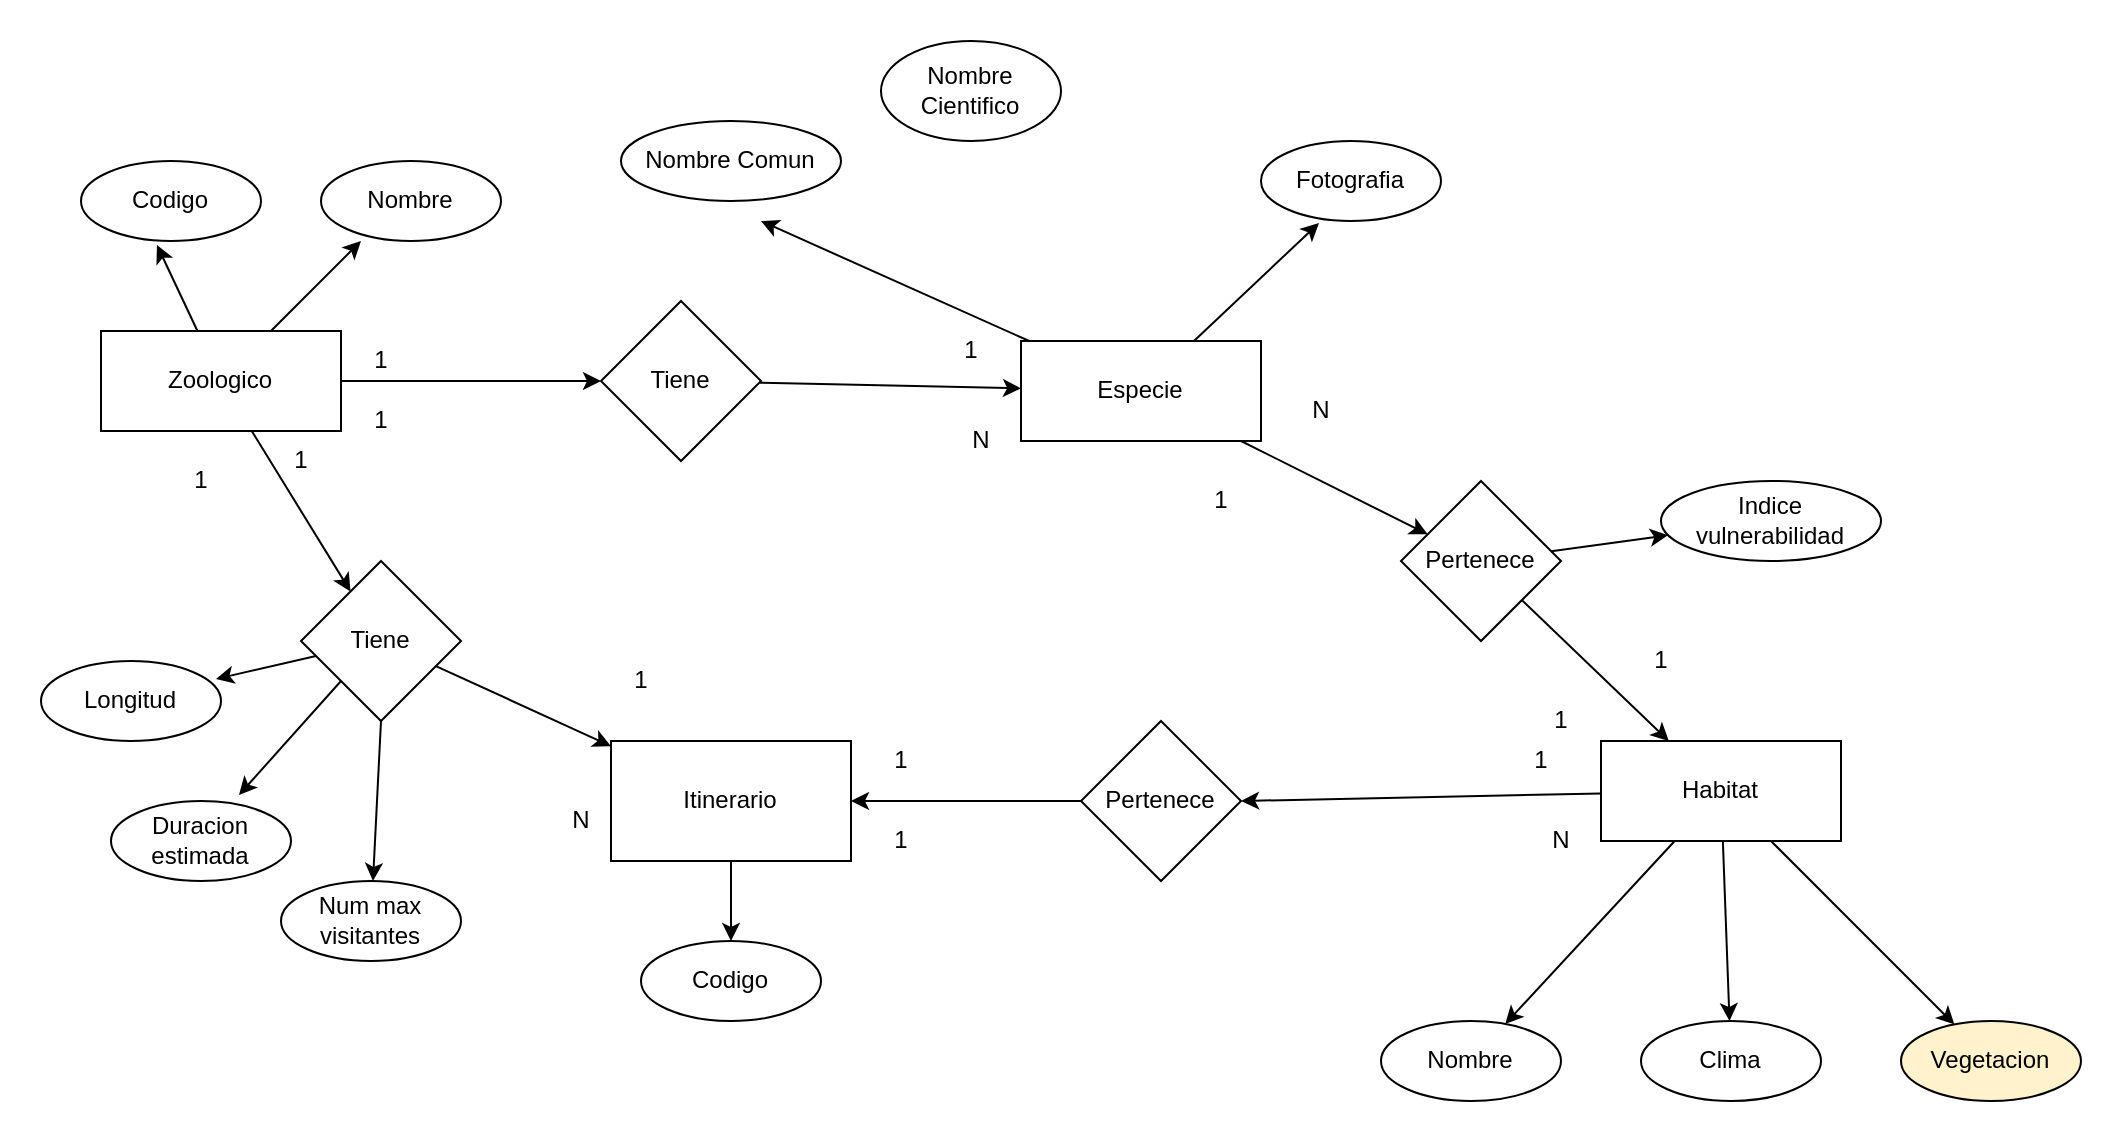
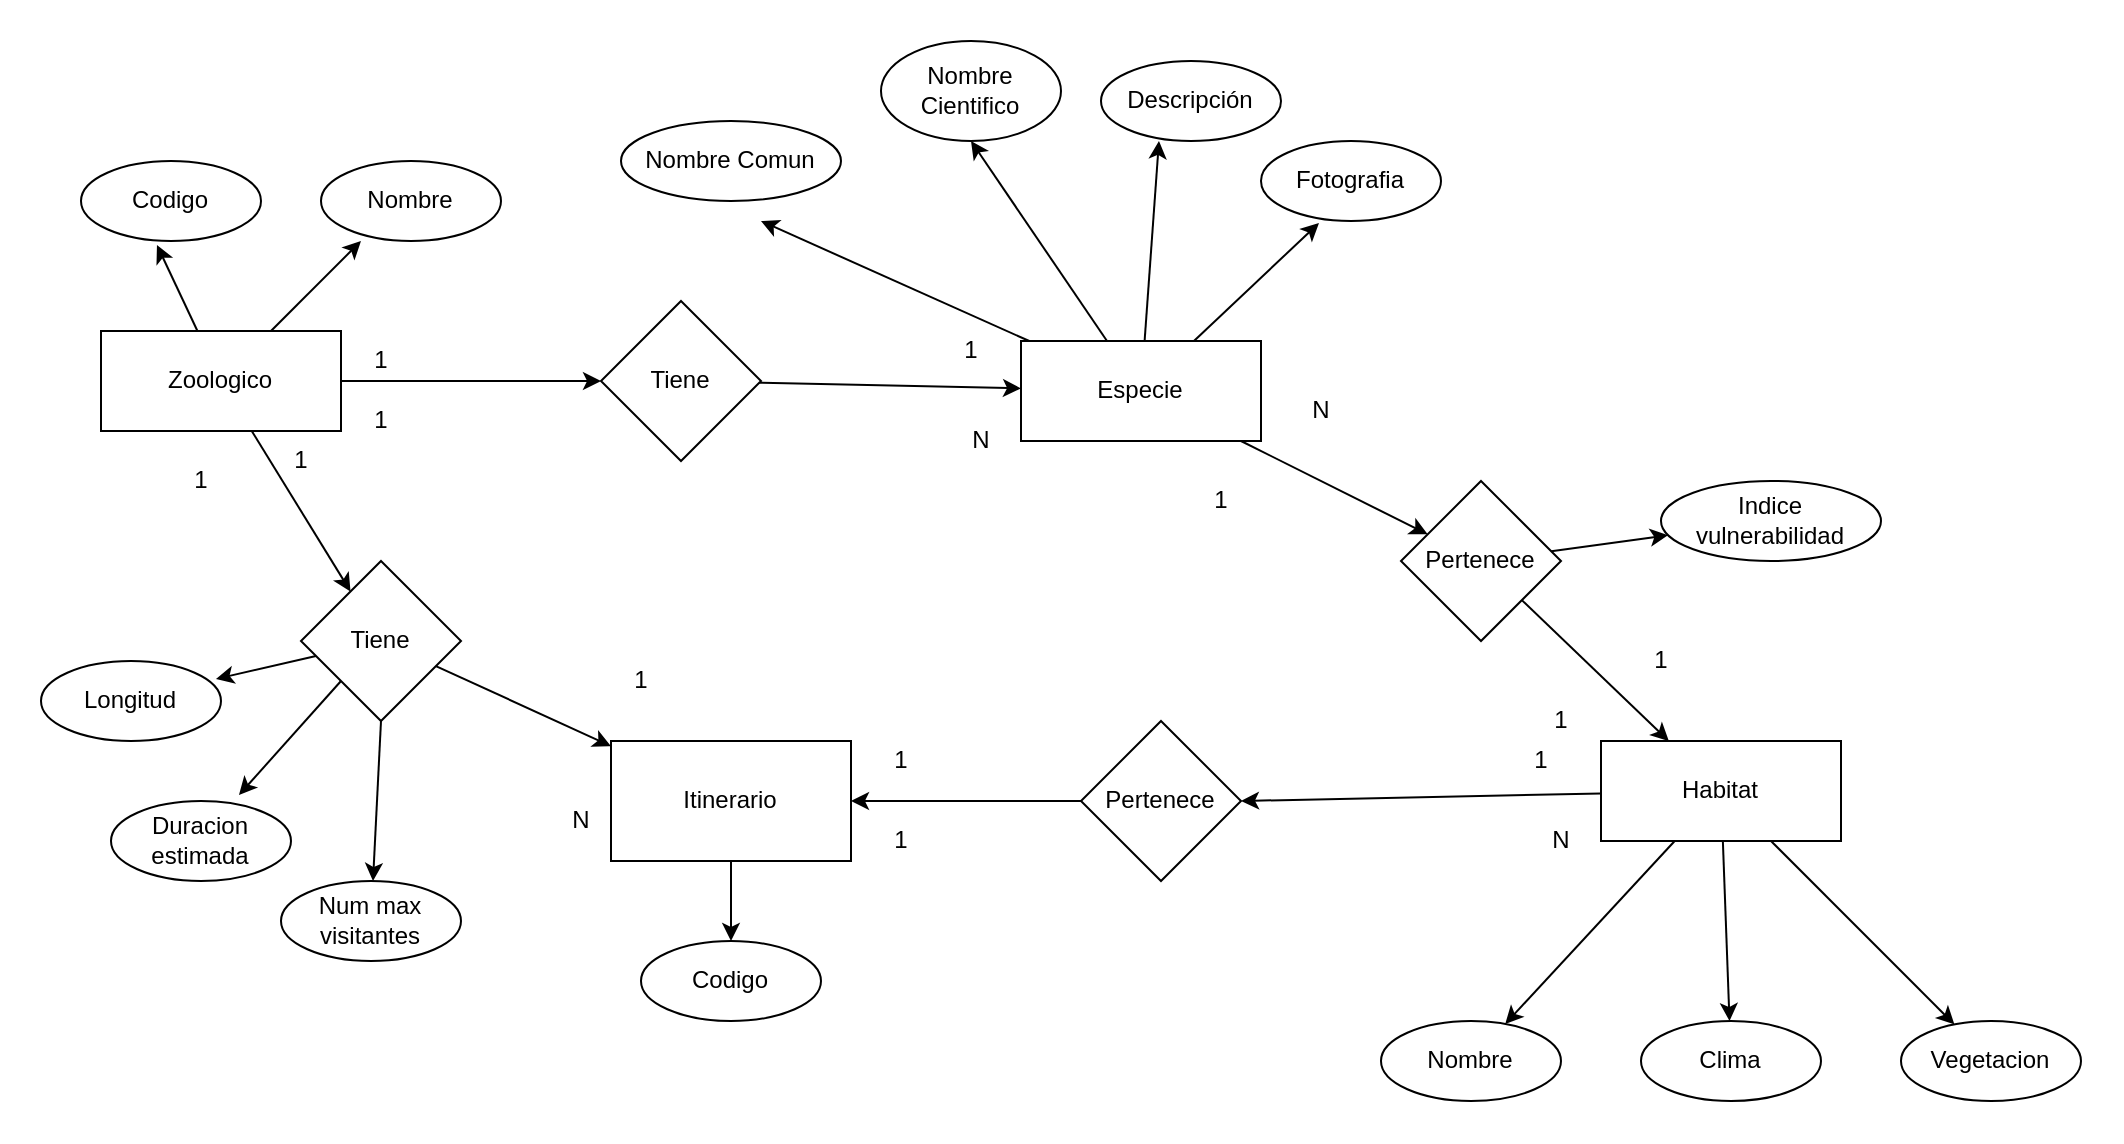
none -> (1191, 101)
none -> (1043, 247)
none -> (1151, 248)
(1991, 1061) -> (1991, 1061)
